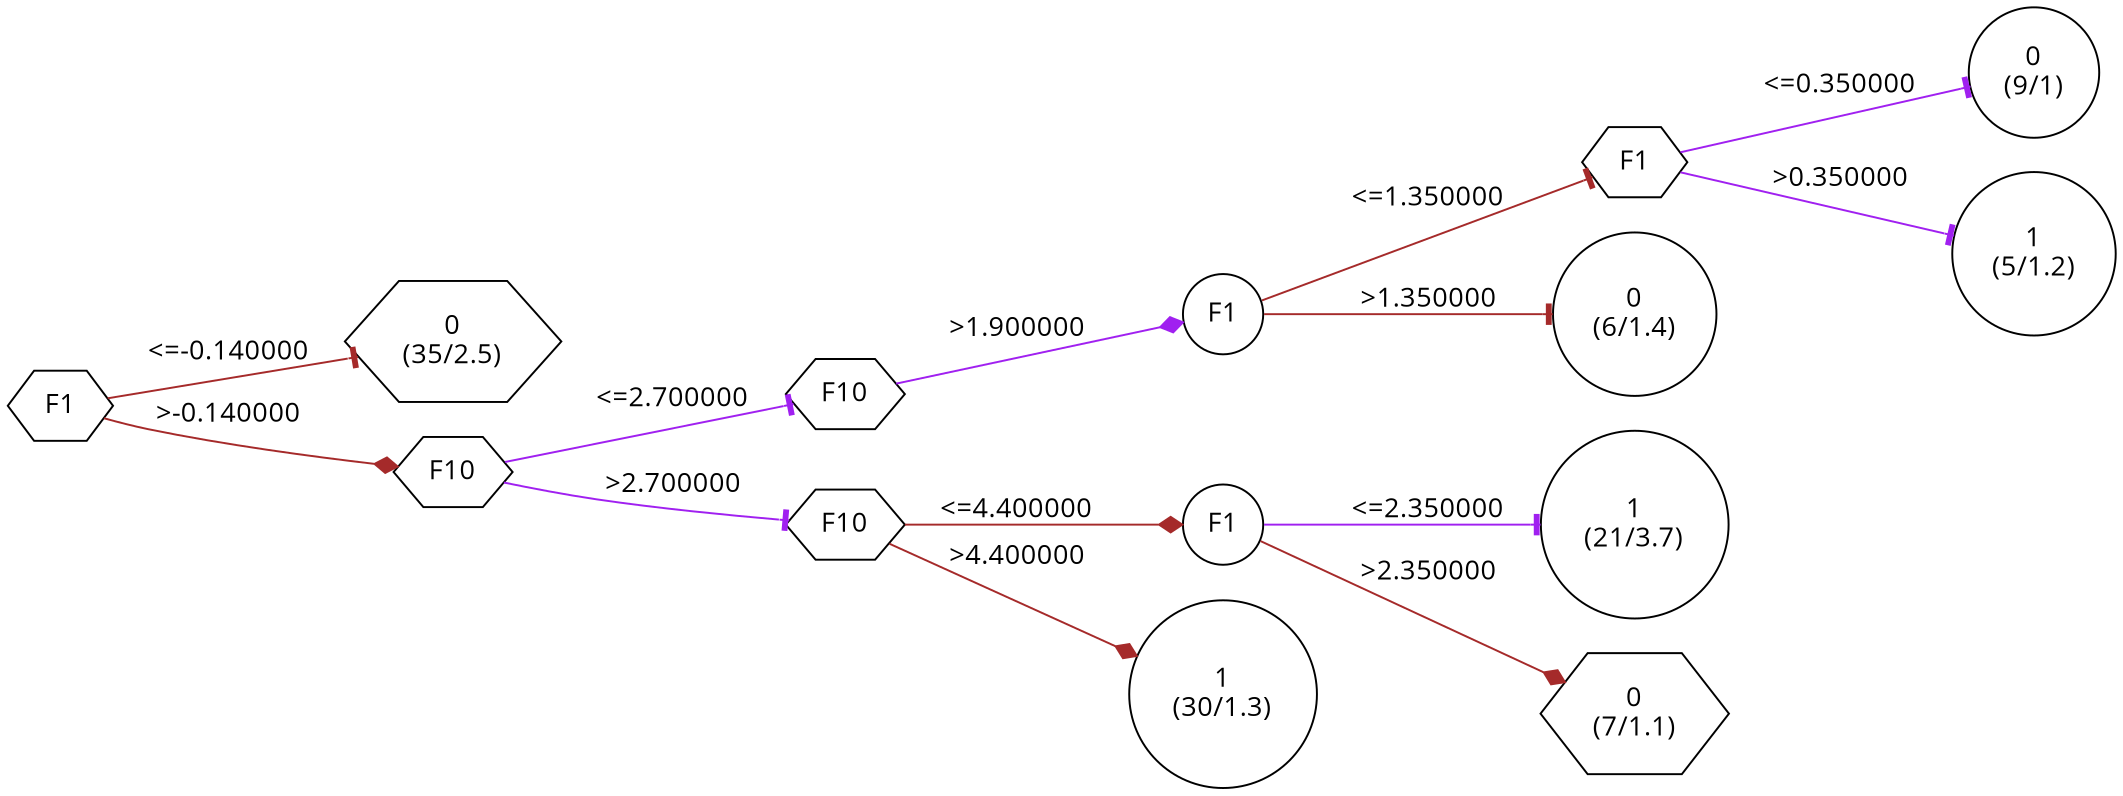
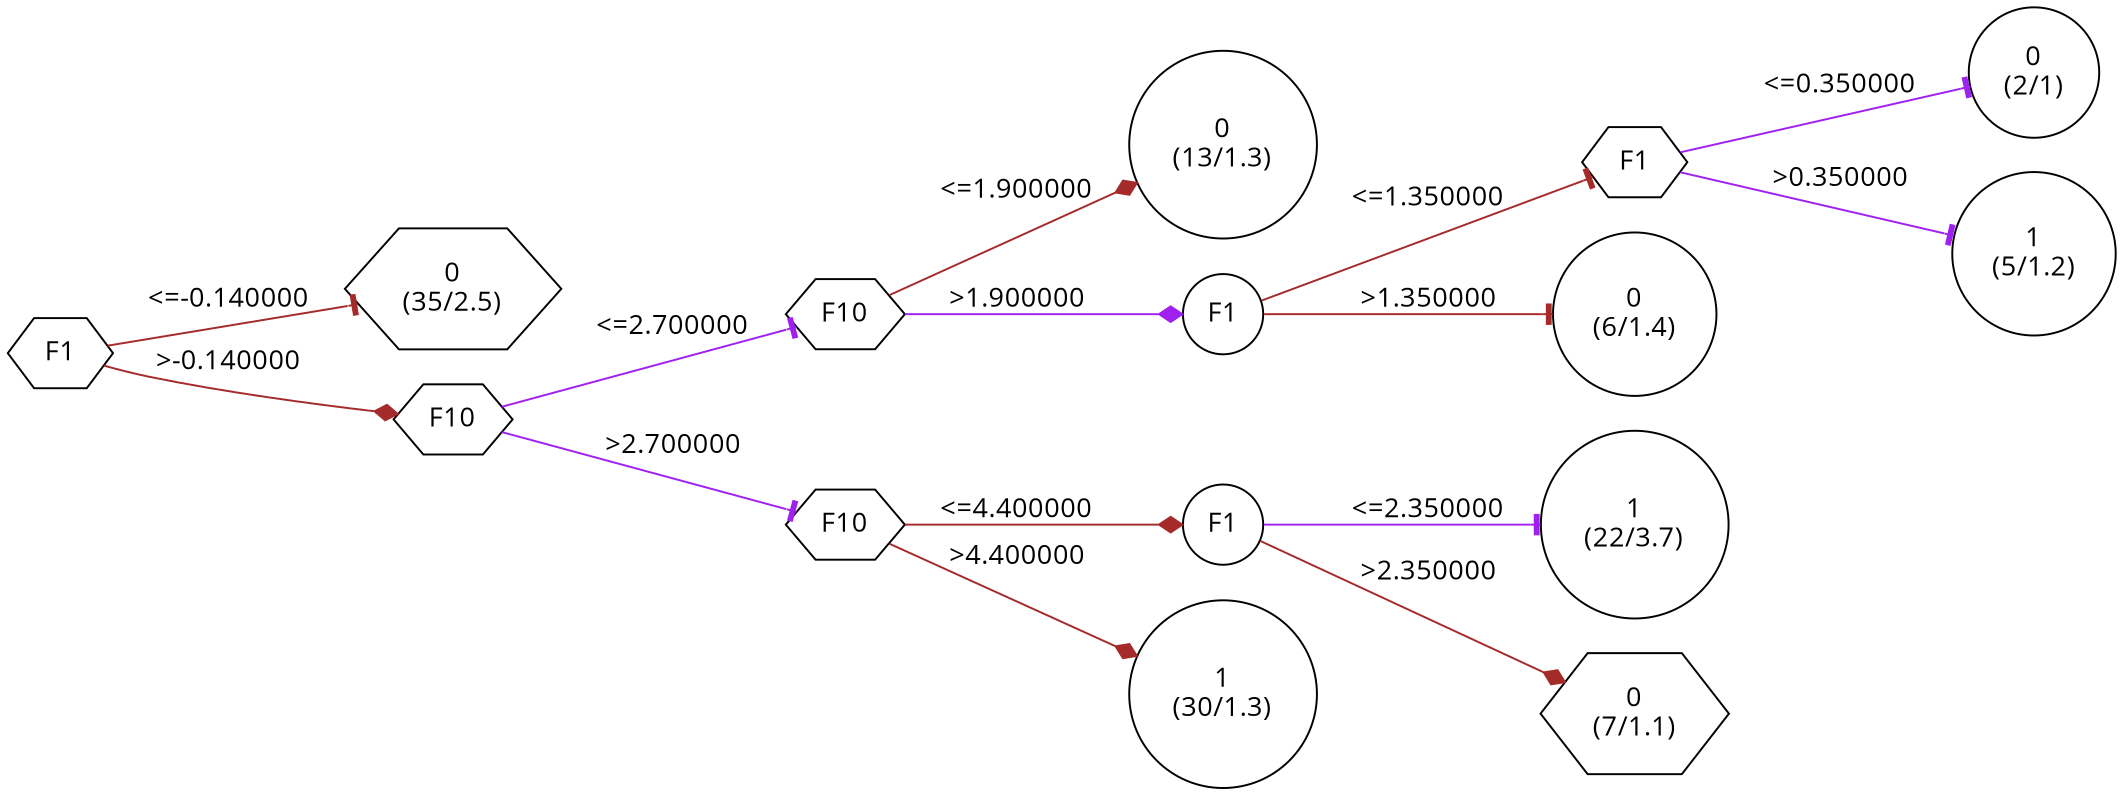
(2034, 73) -> (2034, 73)
none -> (1223, 145)
(1635, 525) -> (1635, 525)
